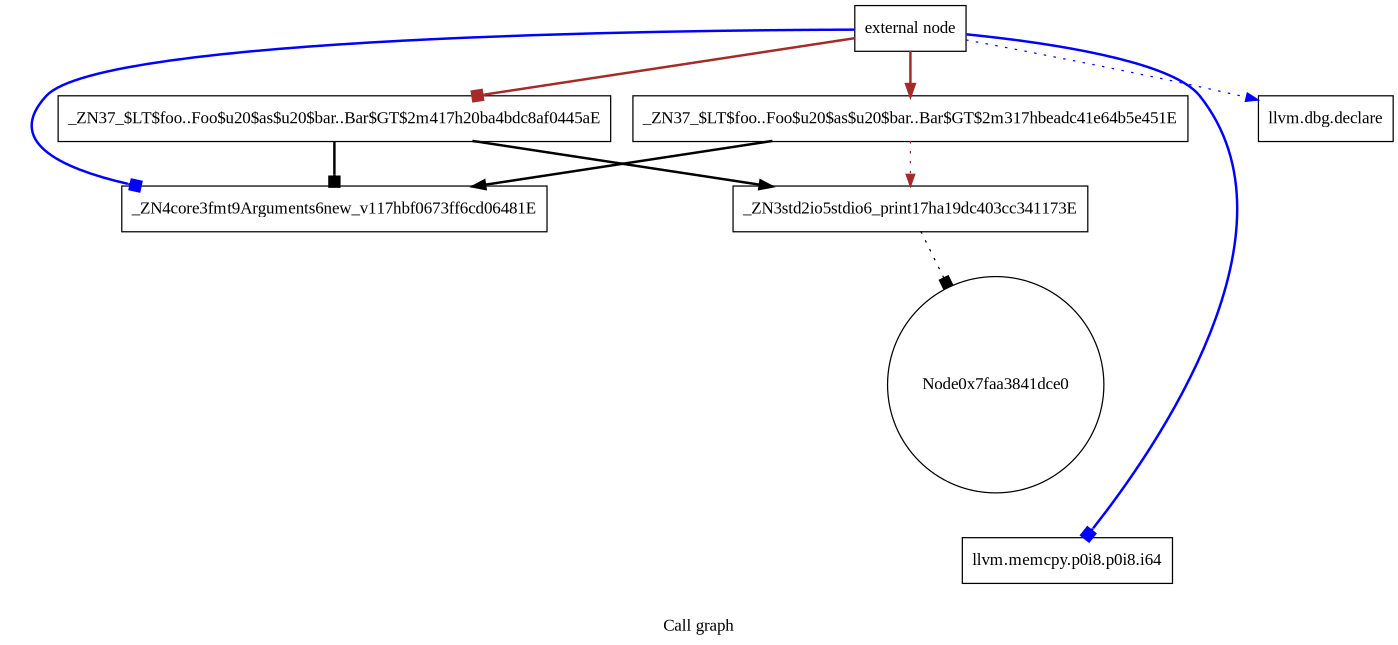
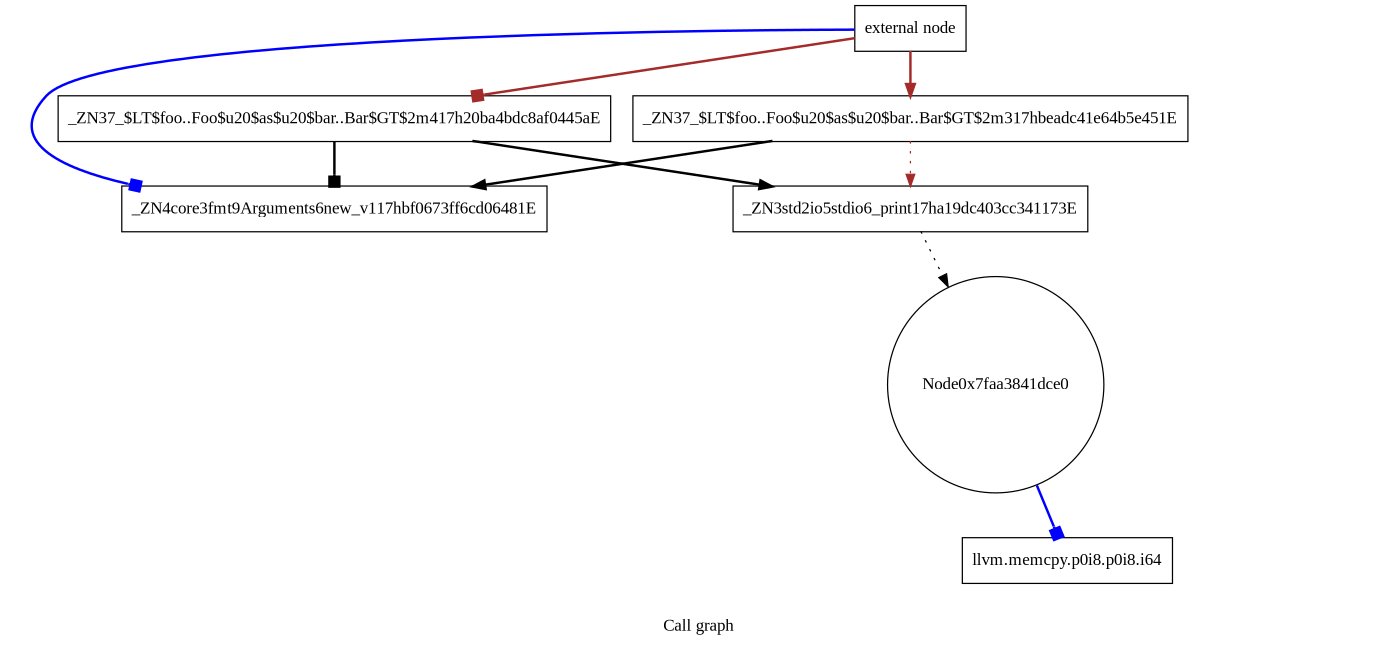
(1326, 119) -> none
(1237, 204) -> (1045, 506)
(932, 254) -> (932, 254)
